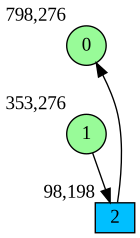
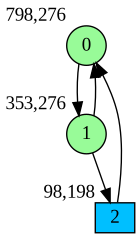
none -> (77, 83)
none -> (96, 97)
